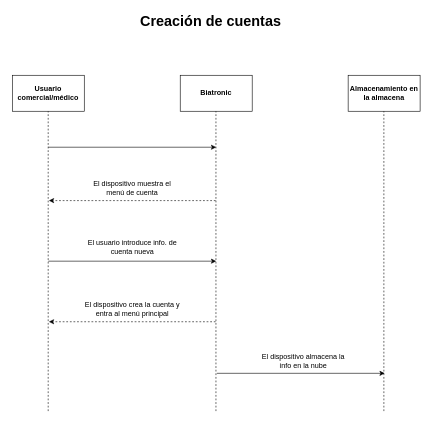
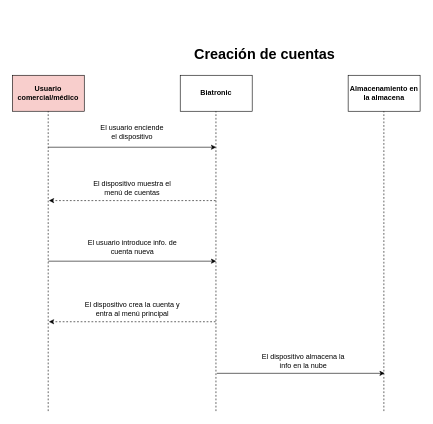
(211, 21) -> (265, 54)
(48, 93) -> (48, 93)
none -> (132, 132)
(132, 188) -> (132, 188)
